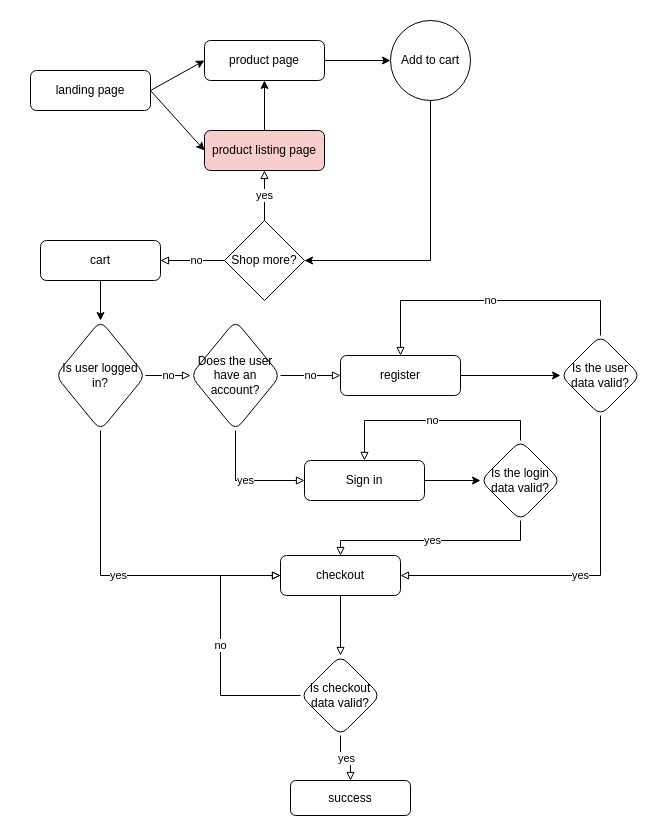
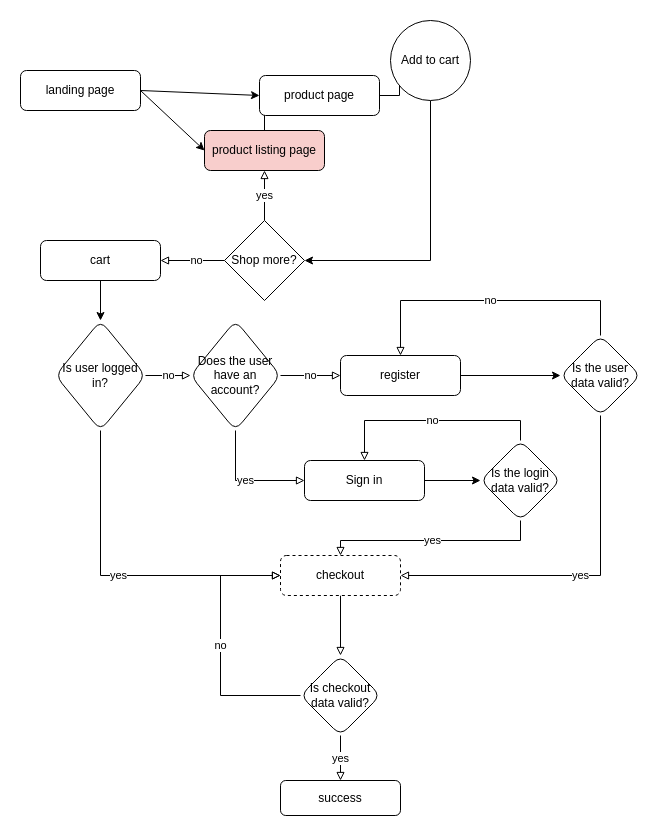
(265, 61) -> (320, 96)
(91, 91) -> (81, 91)
(341, 576) -> (341, 576)
(351, 798) -> (341, 798)
